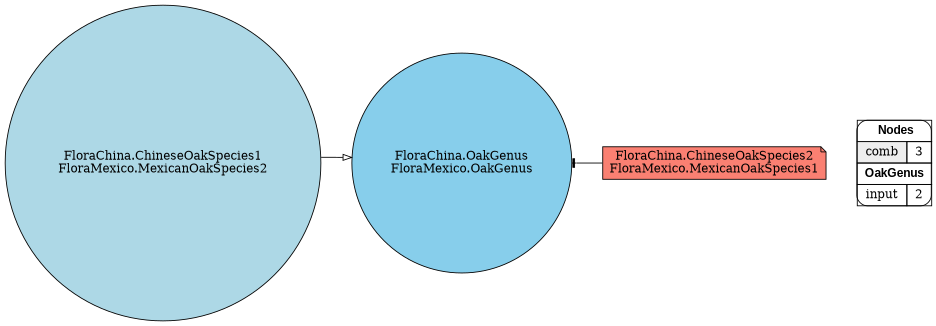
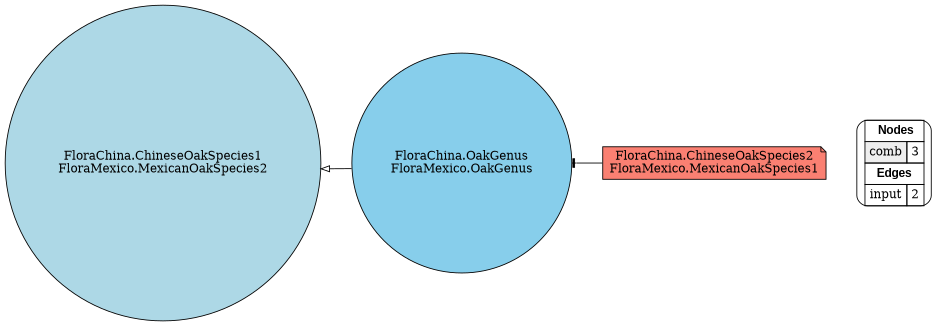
(332, 157) -> (341, 169)
(894, 173) -> (894, 173)
